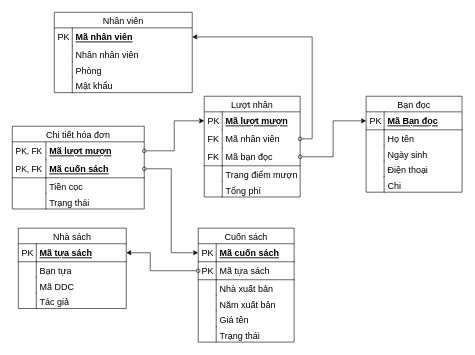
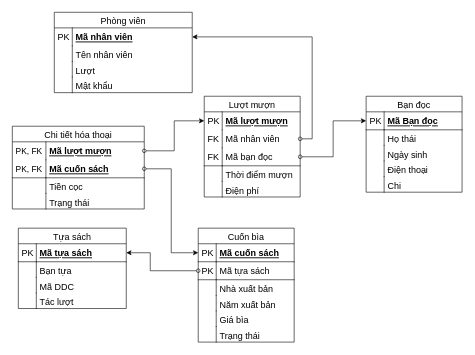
(123, 21) -> (123, 21)
(107, 55) -> (105, 55)
(88, 71) -> (86, 71)
(252, 105) -> (252, 105)
(78, 135) -> (78, 135)
(402, 139) -> (403, 139)
(260, 175) -> (256, 175)
(245, 191) -> (243, 191)
(72, 237) -> (72, 237)
(246, 237) -> (246, 237)
(55, 302) -> (57, 302)
(235, 320) -> (235, 320)
